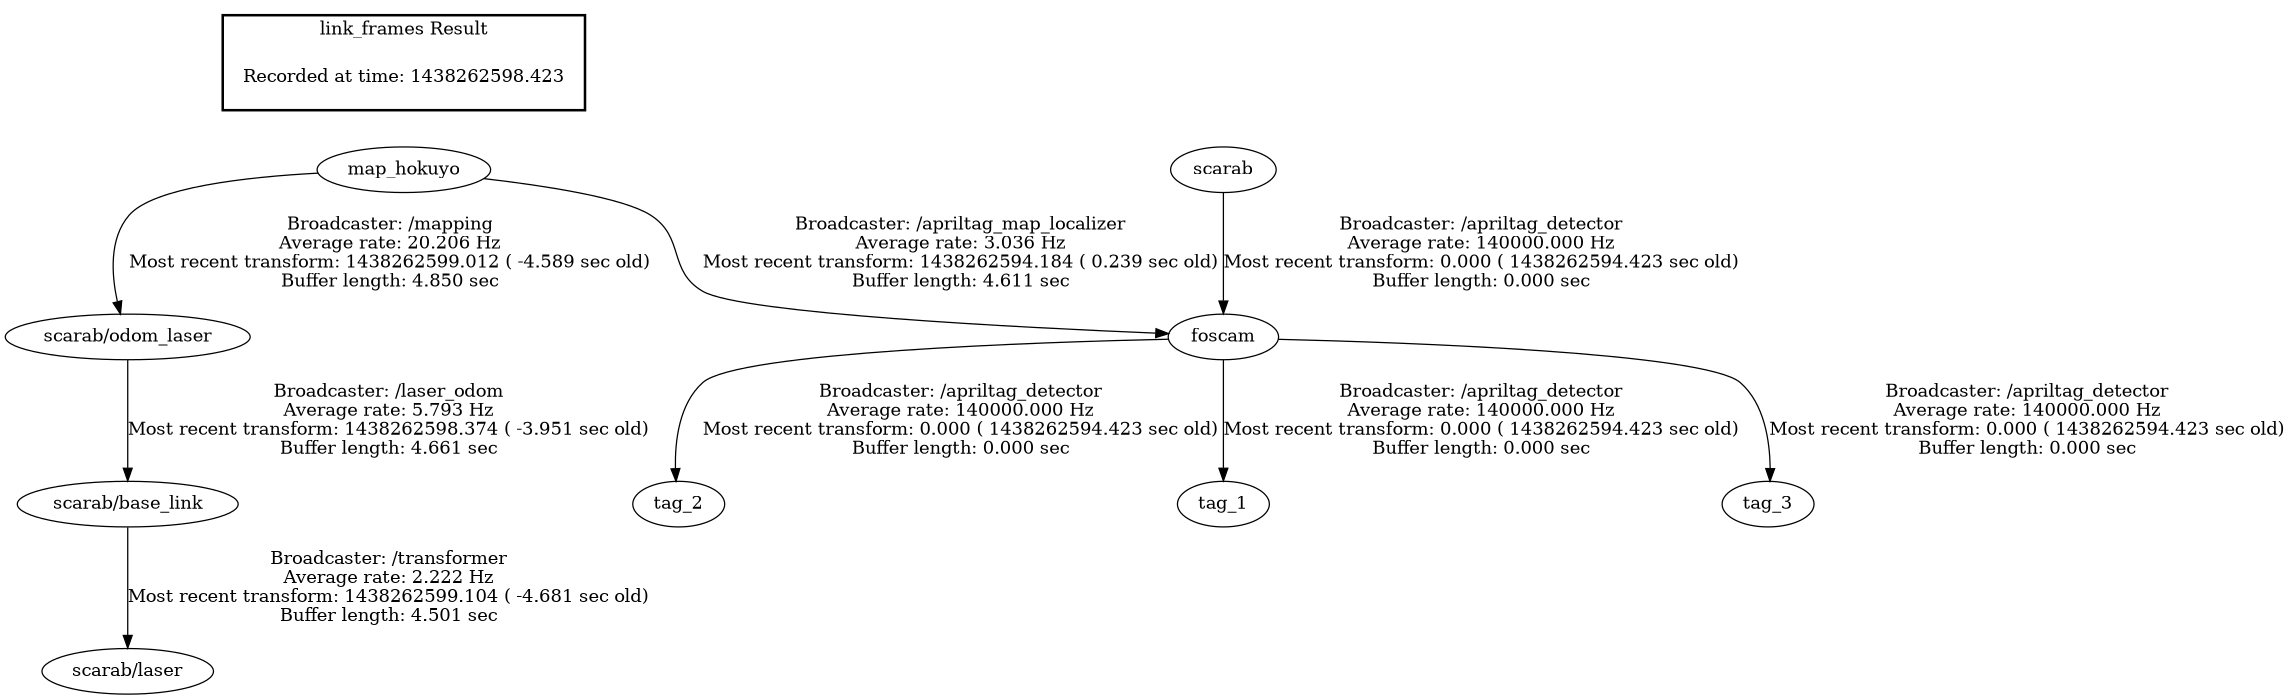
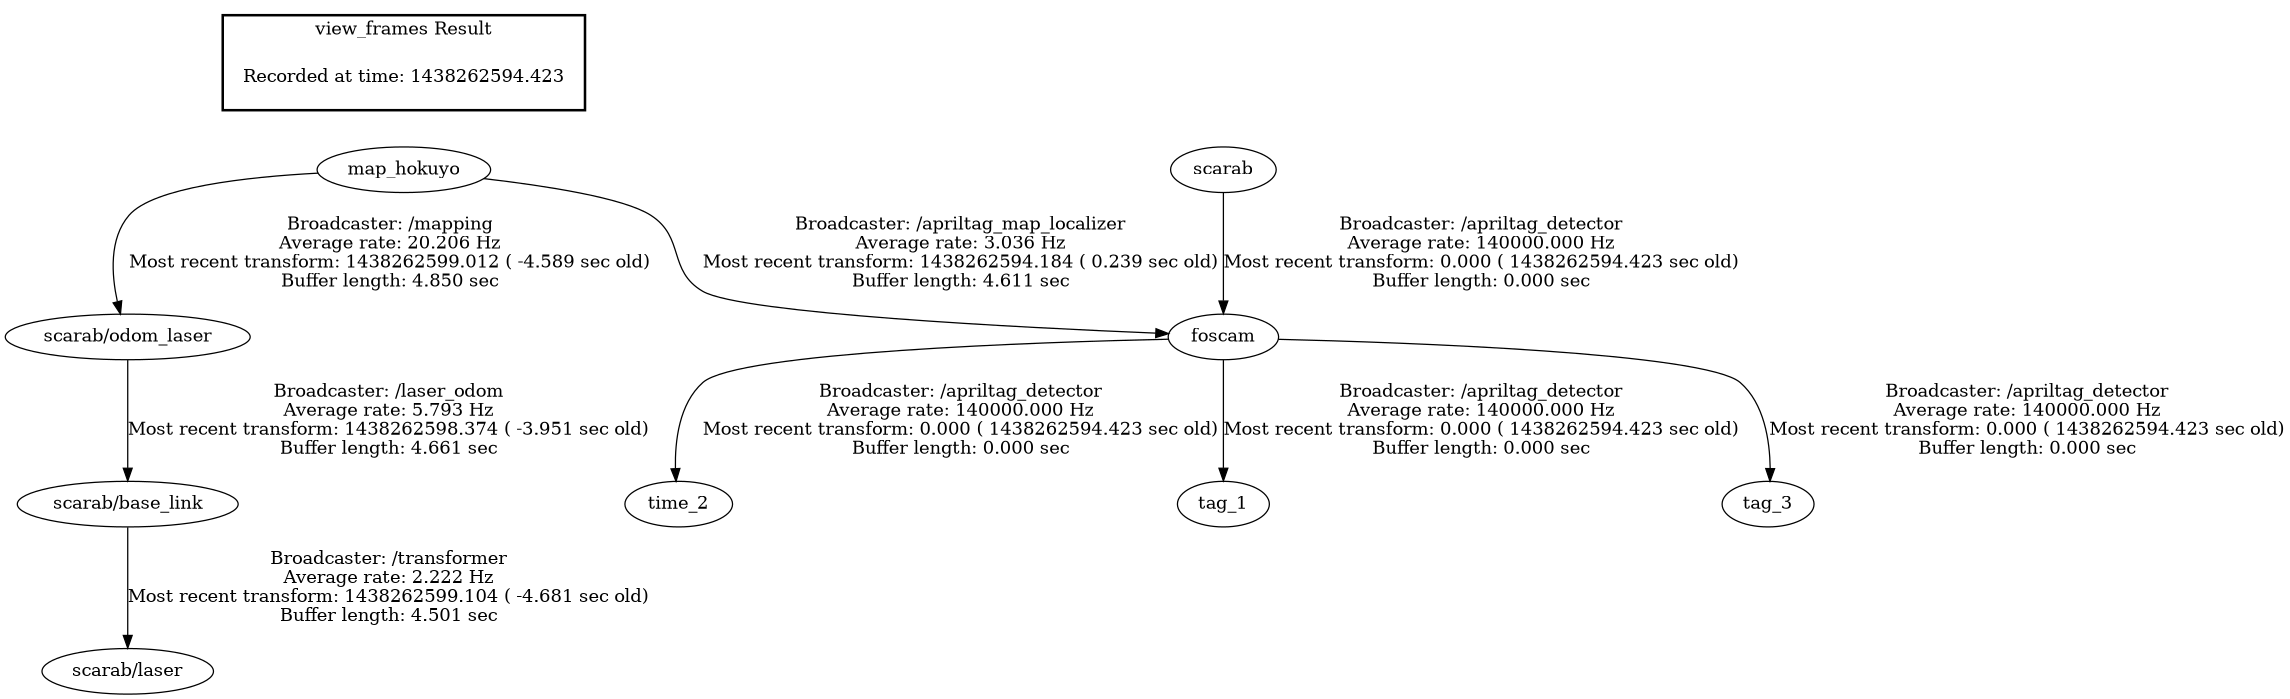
(404, 30) -> (404, 30)
(404, 77) -> (404, 77)
(679, 504) -> (679, 504)
